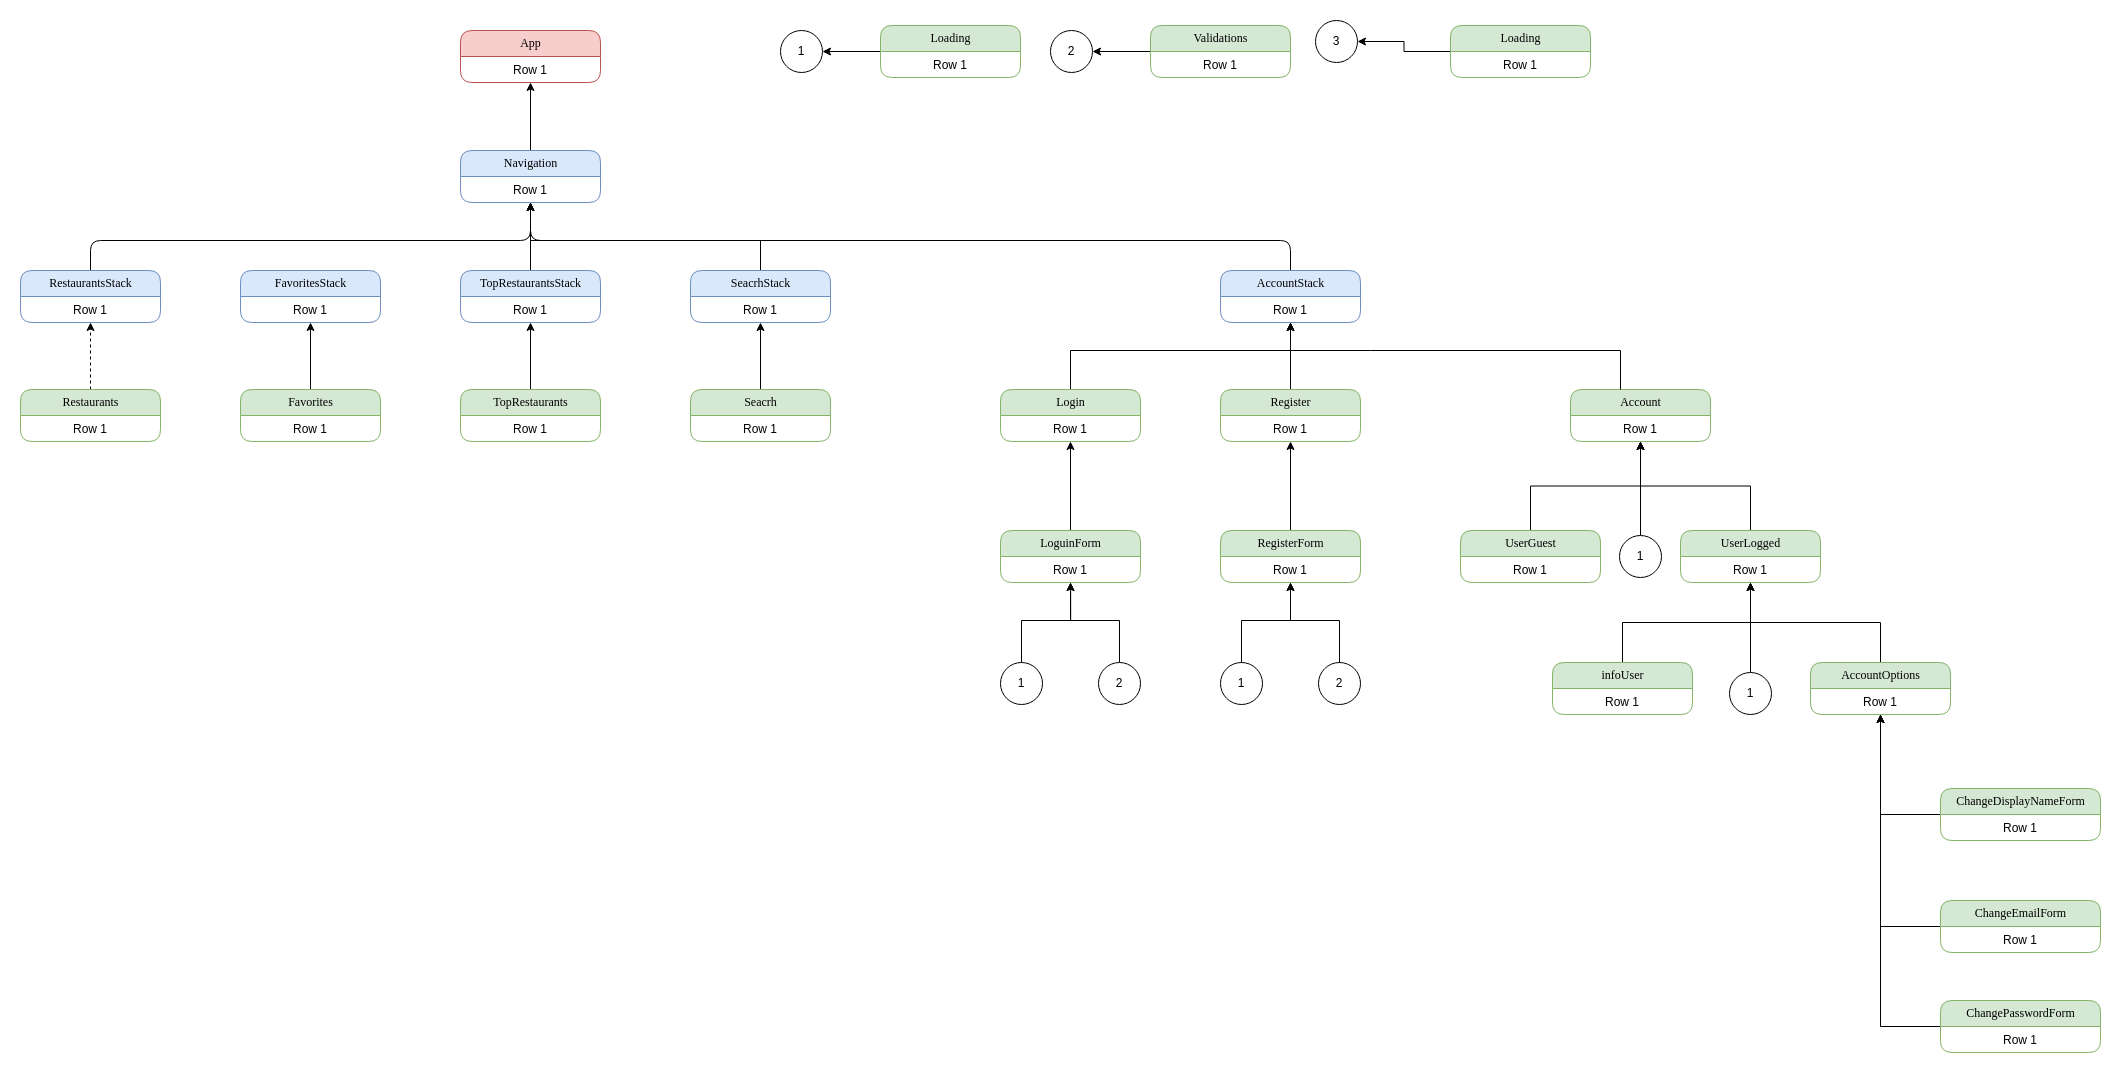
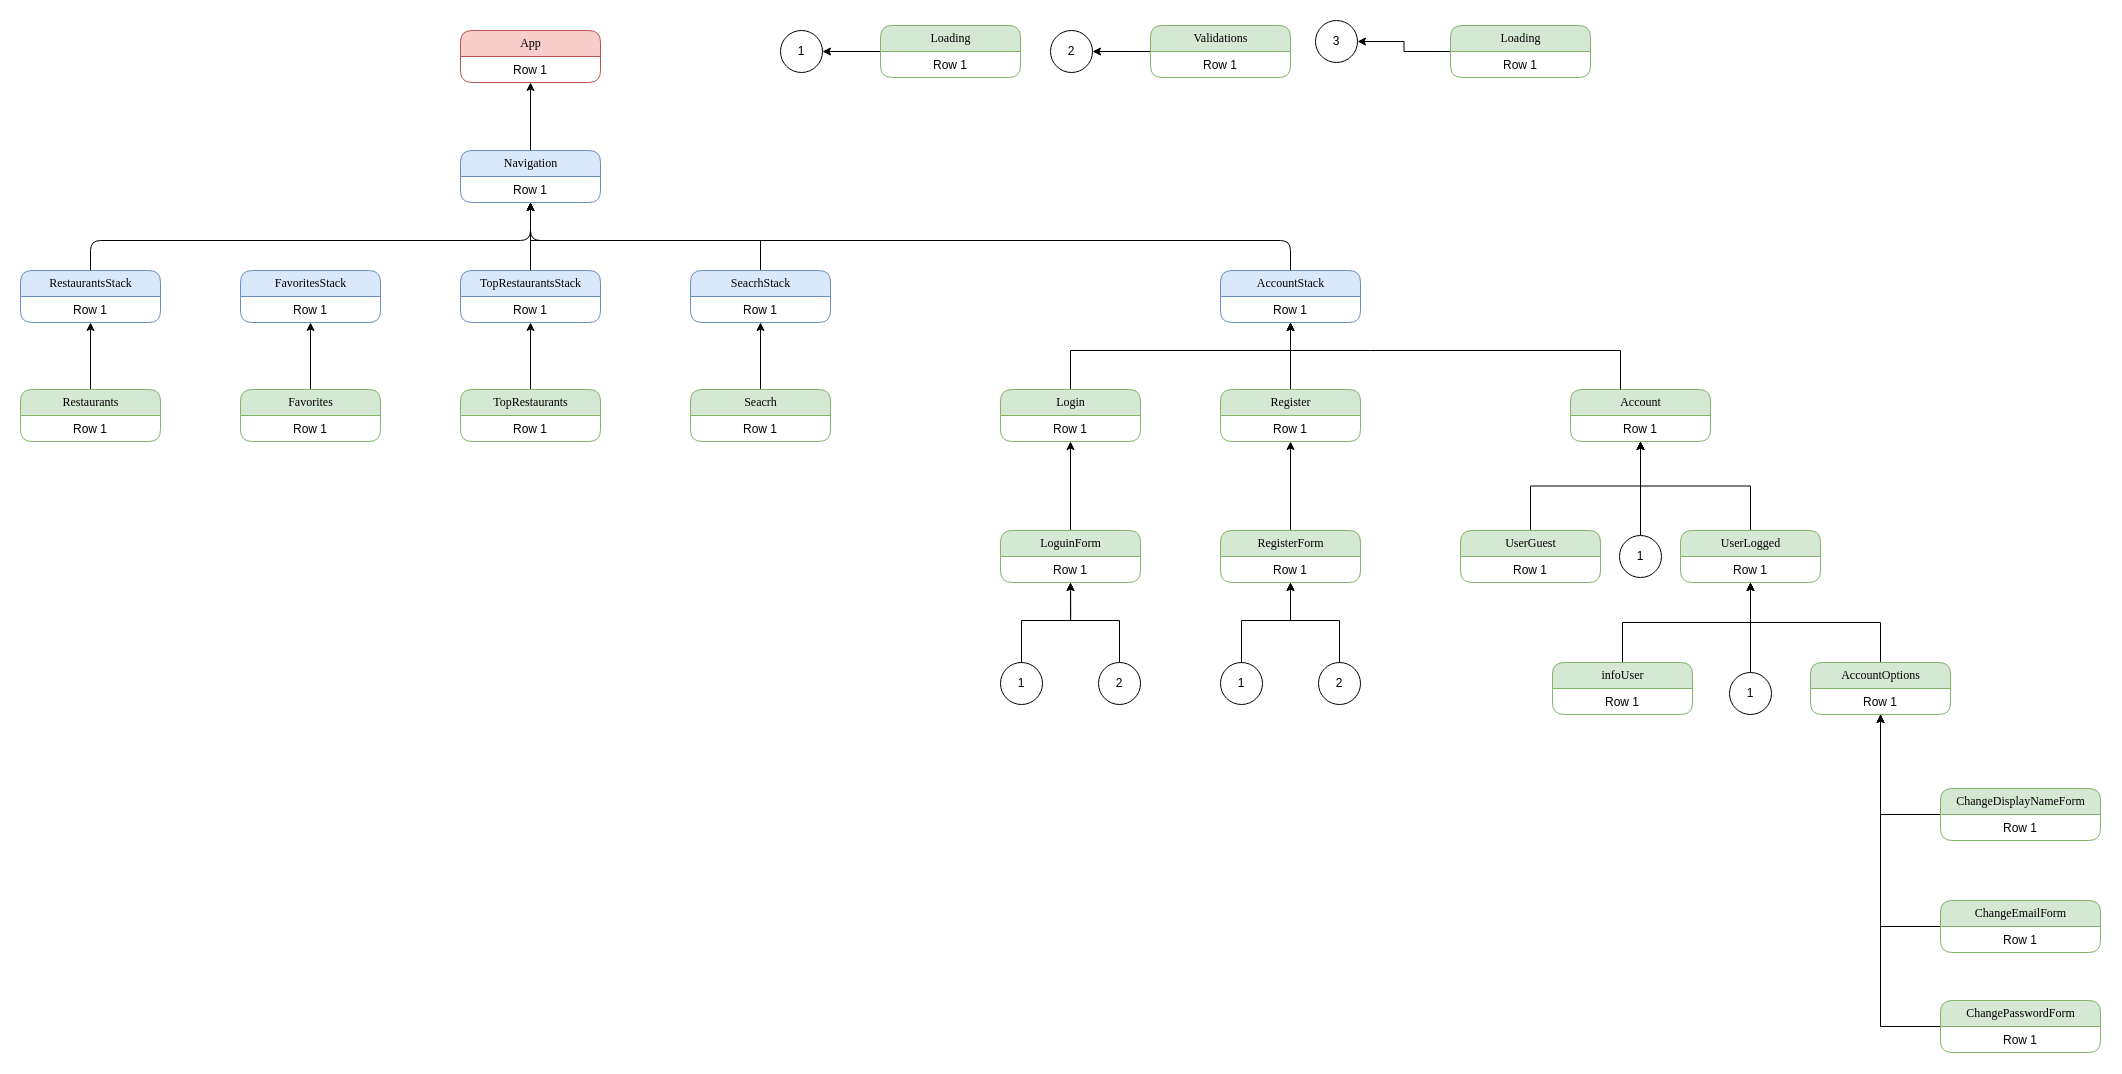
(91, 359) -> (91, 359)
